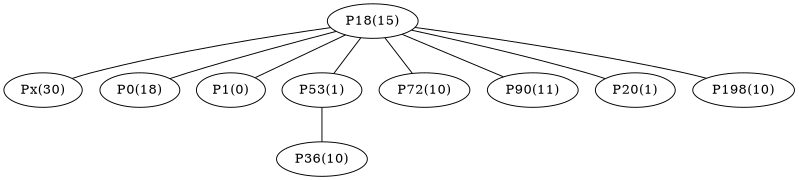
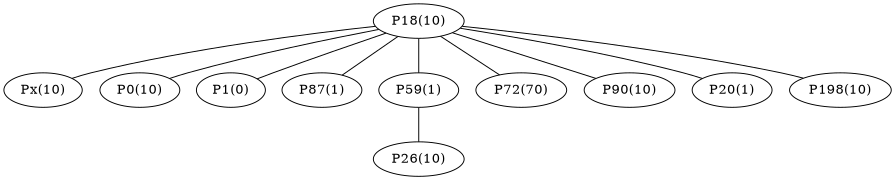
(373, 21) -> (419, 21)
(43, 90) -> (43, 90)
(140, 90) -> (140, 90)
none -> (322, 90)
(322, 90) -> (419, 90)
(424, 90) -> (521, 90)
(533, 90) -> (630, 90)
(322, 159) -> (419, 159)
